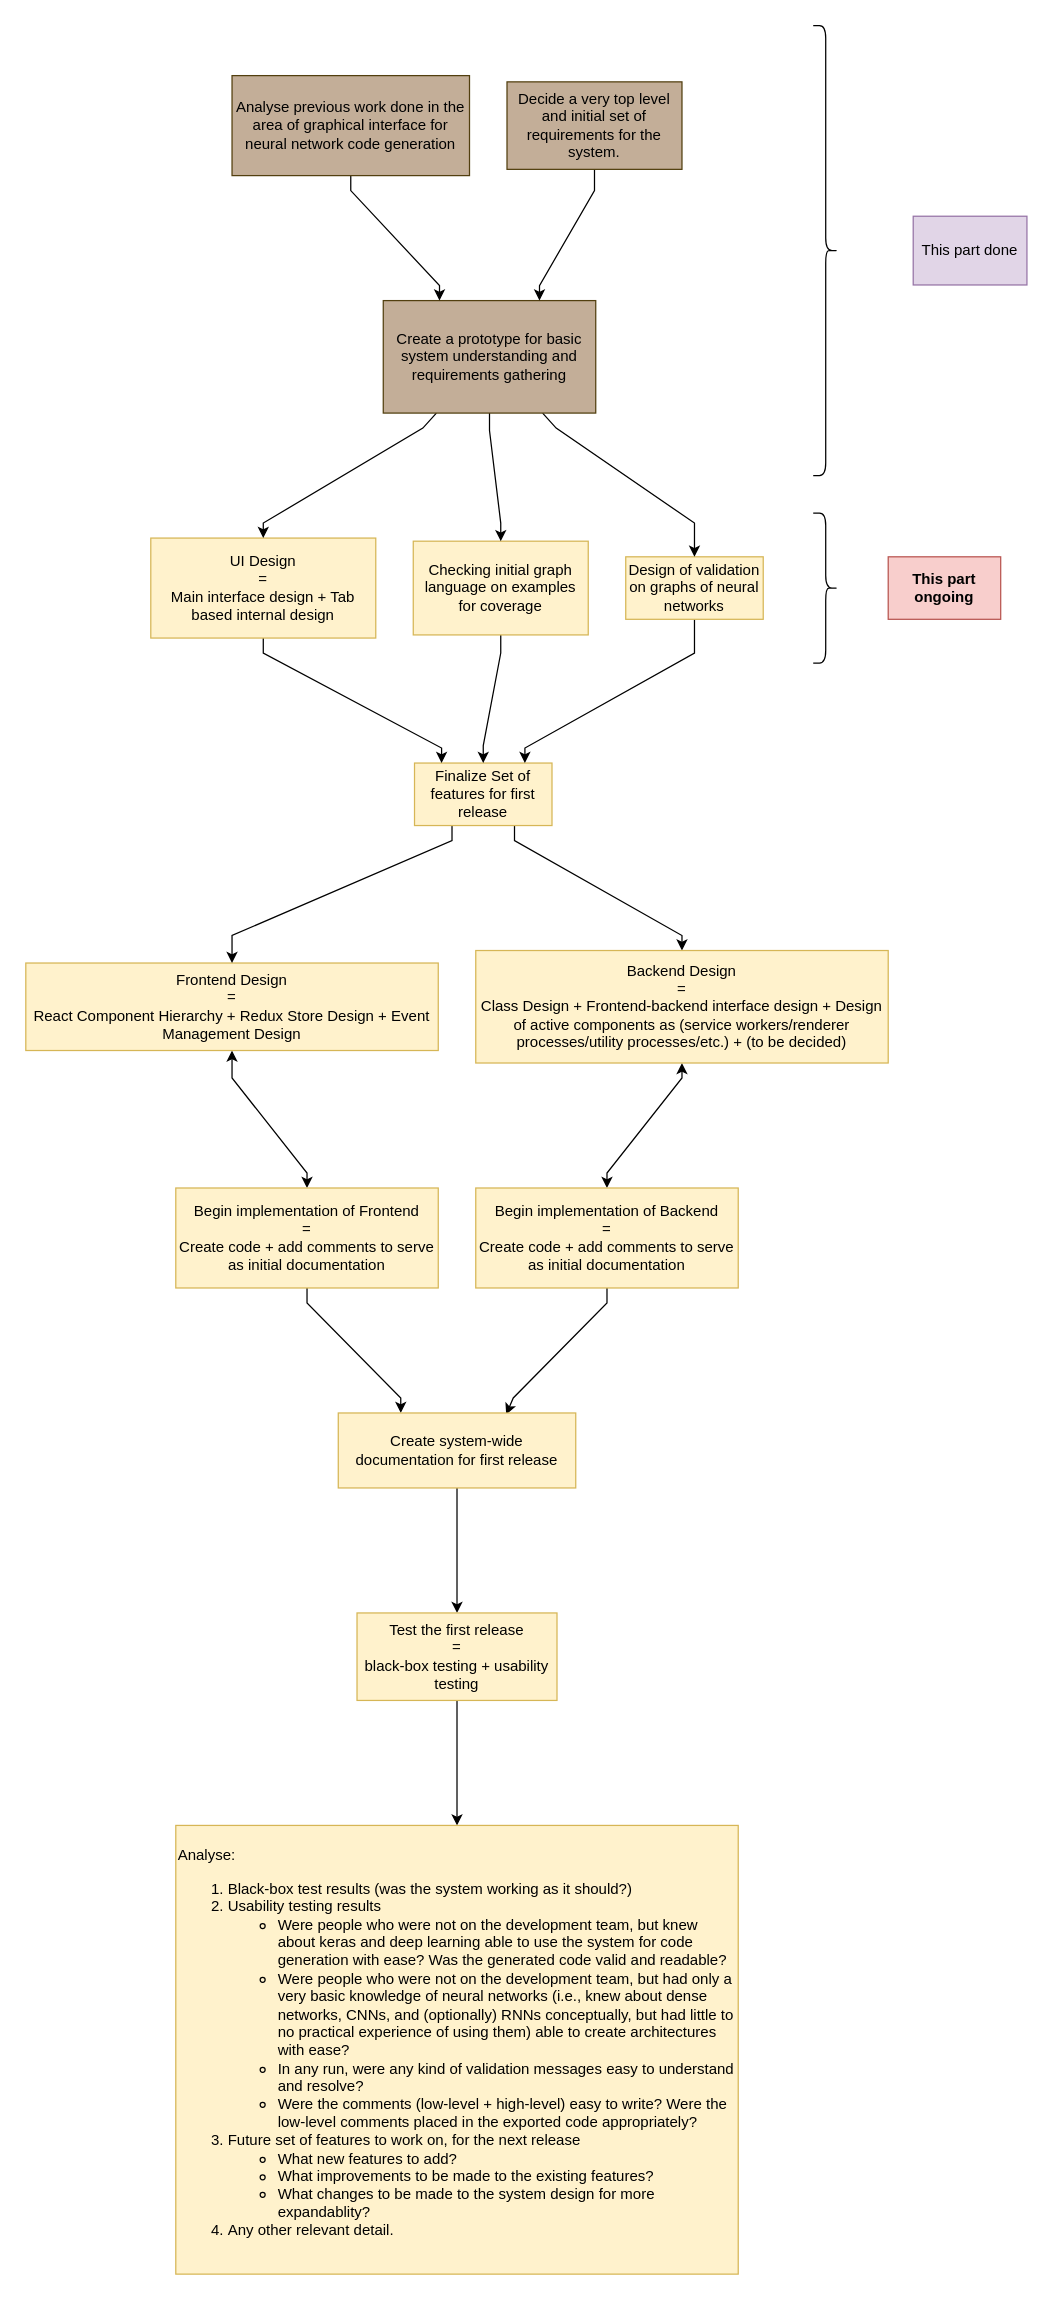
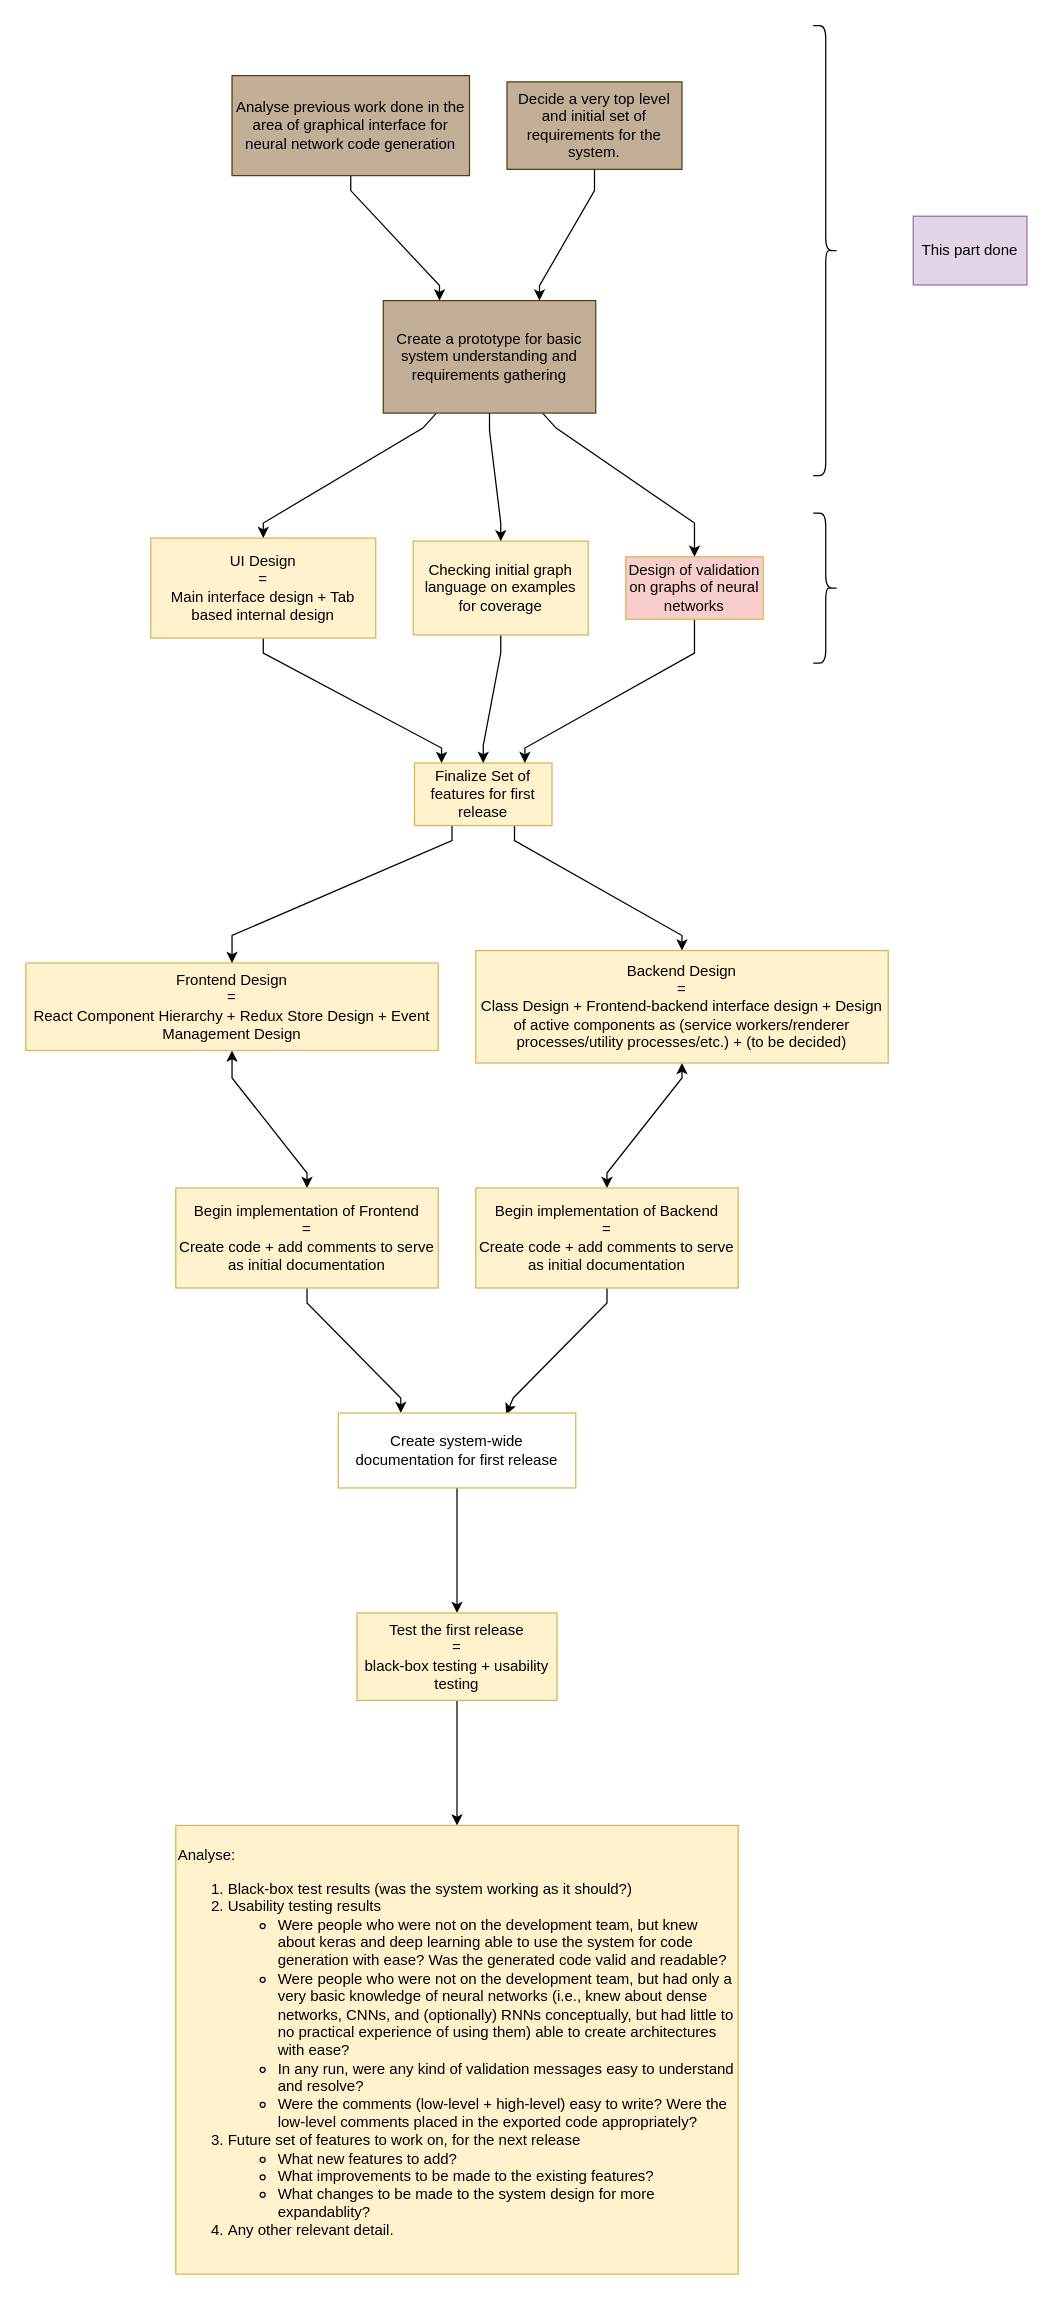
(694, 588) -> (694, 588)
(944, 588) -> none
(457, 1451) -> (457, 1451)
